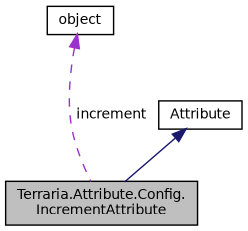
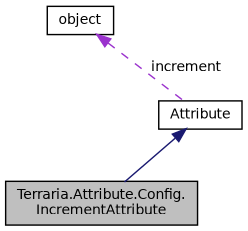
(70, 116) -> (146, 72)
